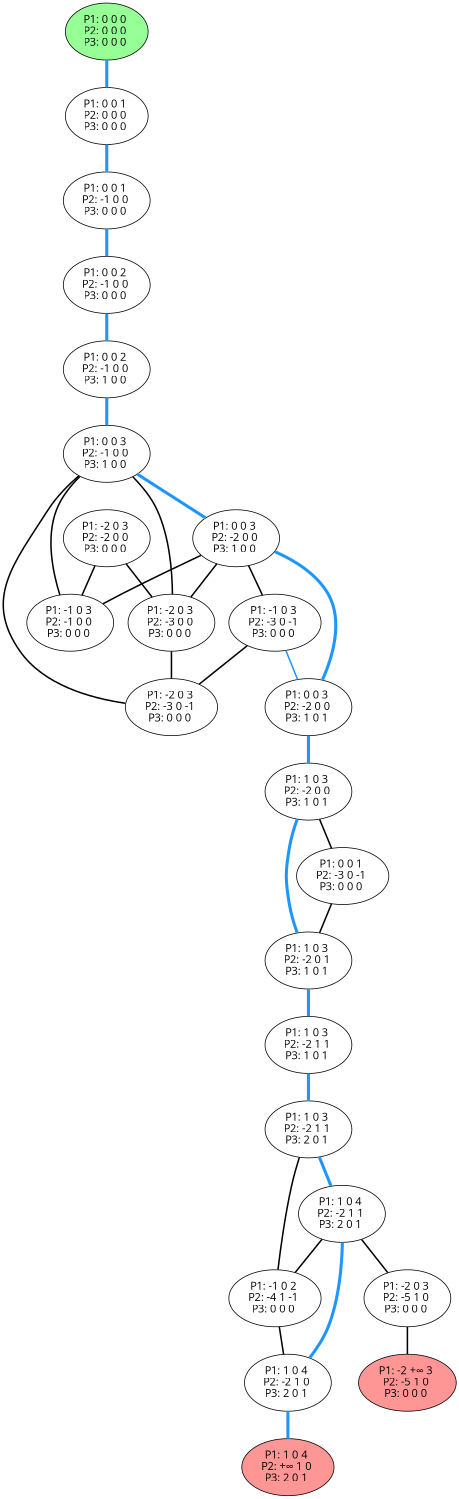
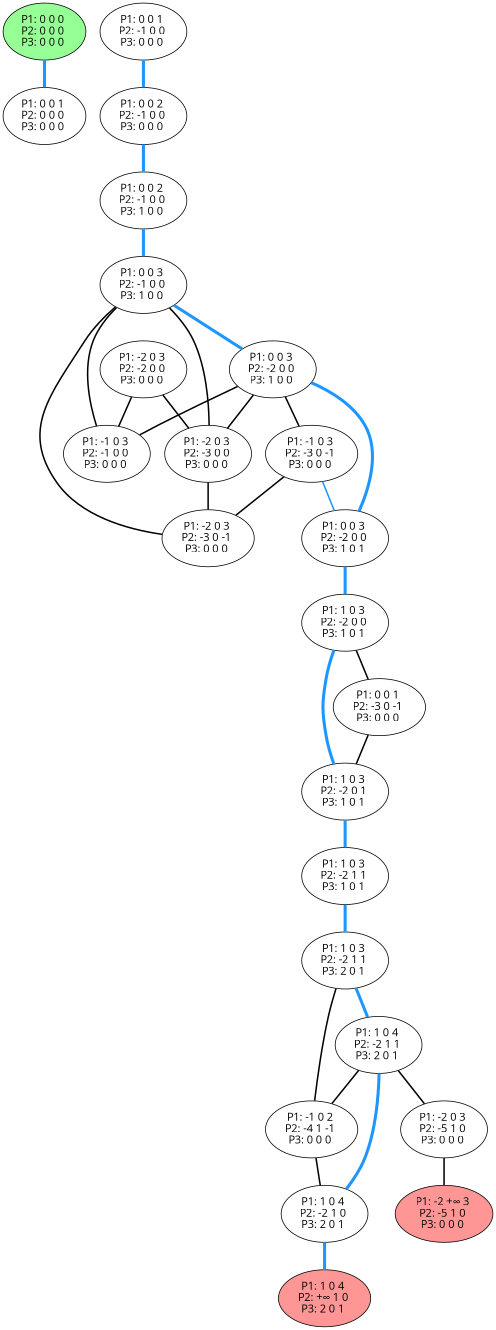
(107, 158) -> none
